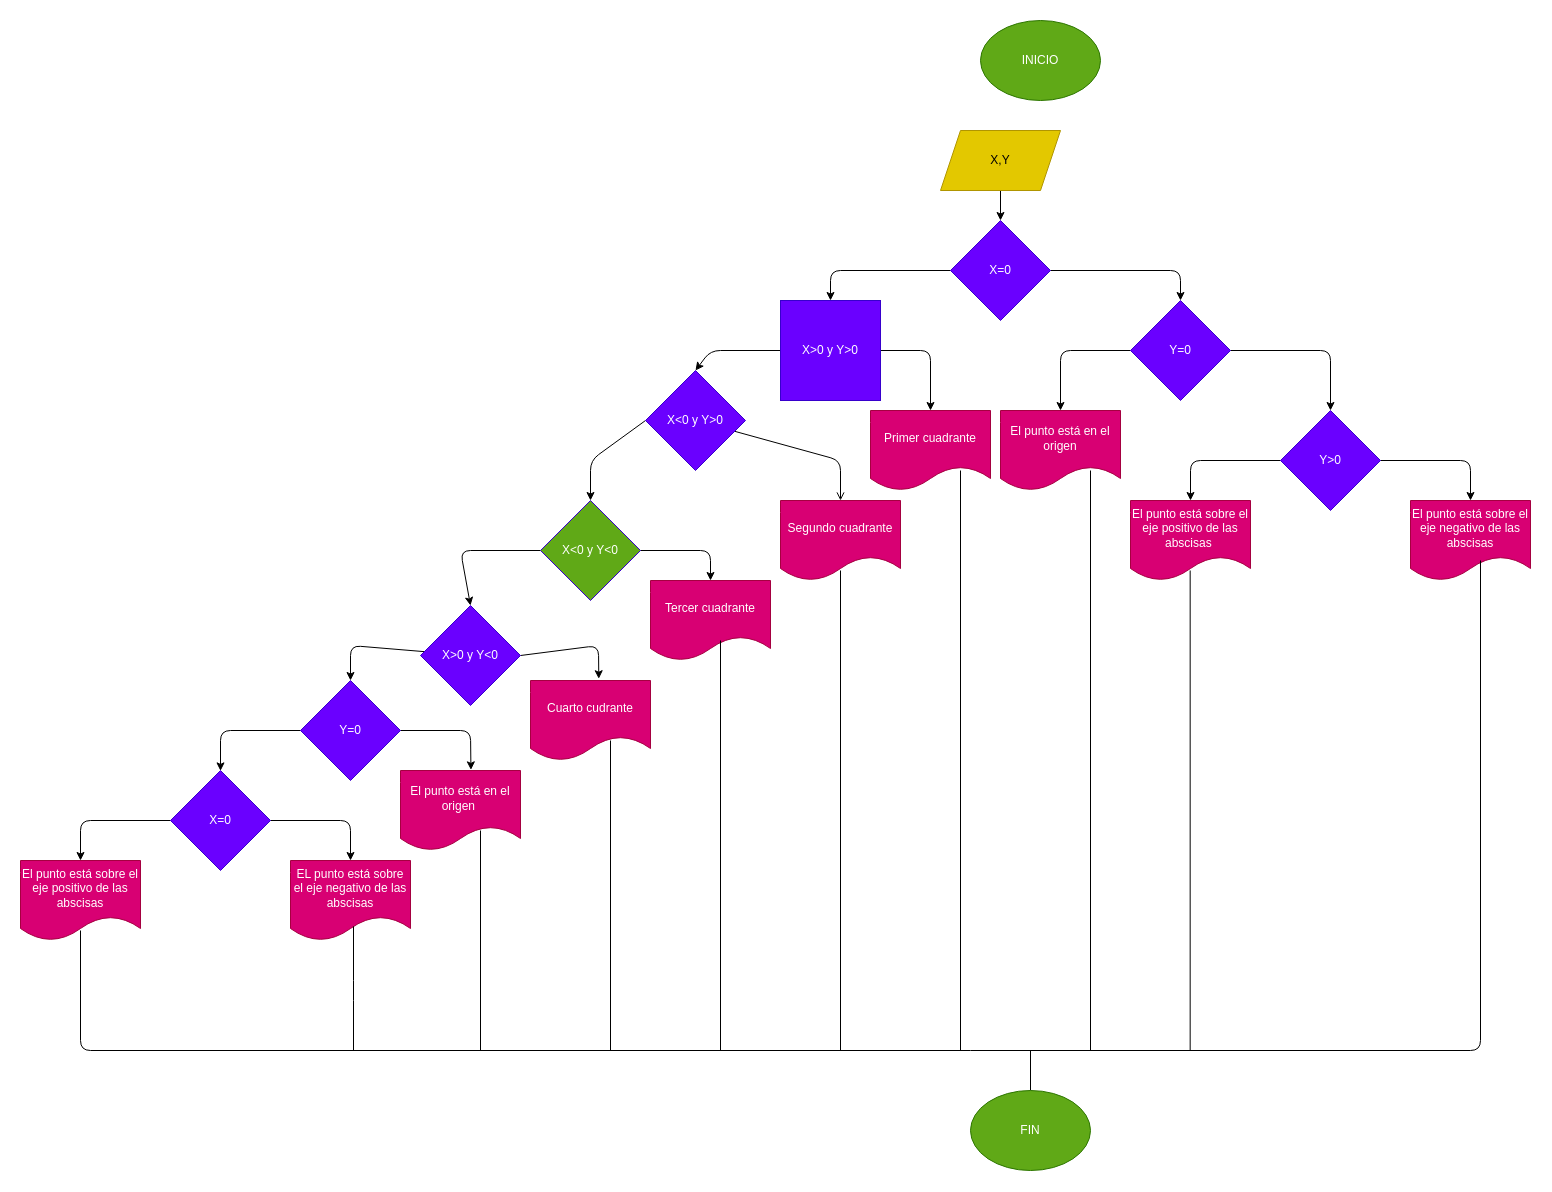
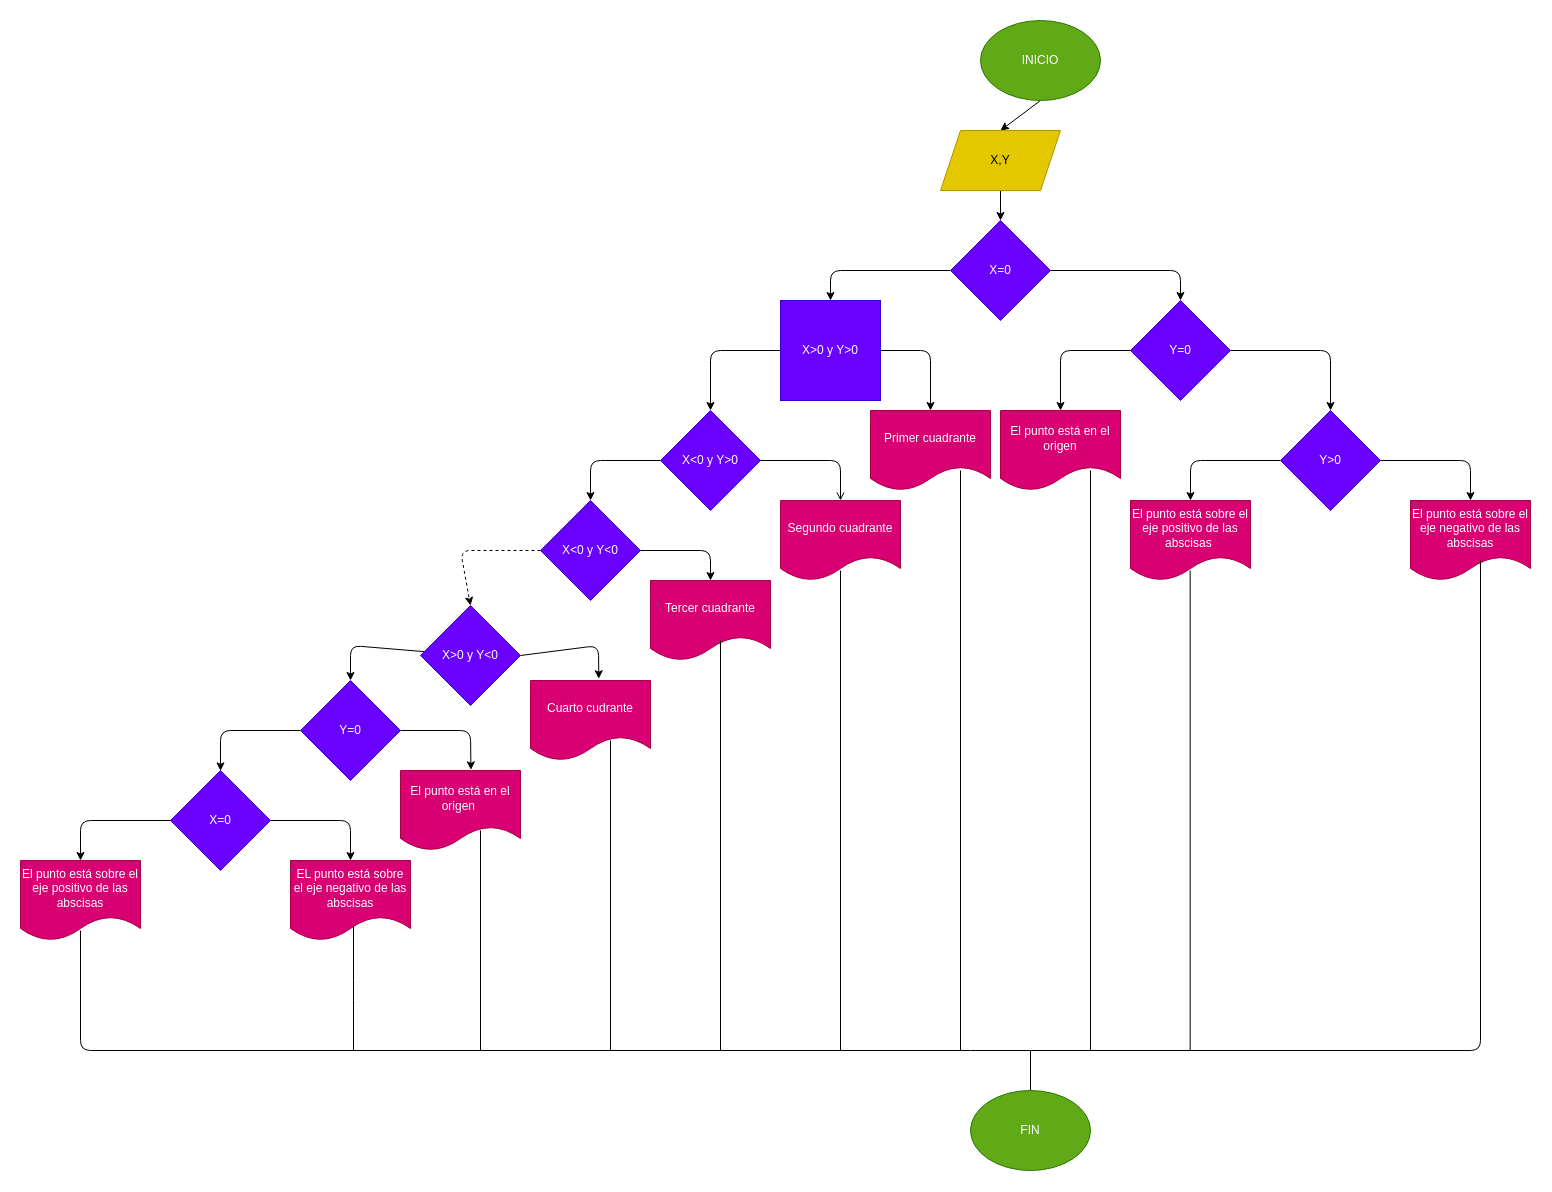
none -> (1023, 113)
(696, 421) -> (711, 461)
(484, 551) -> (484, 551)
(591, 551) -> (591, 551)
